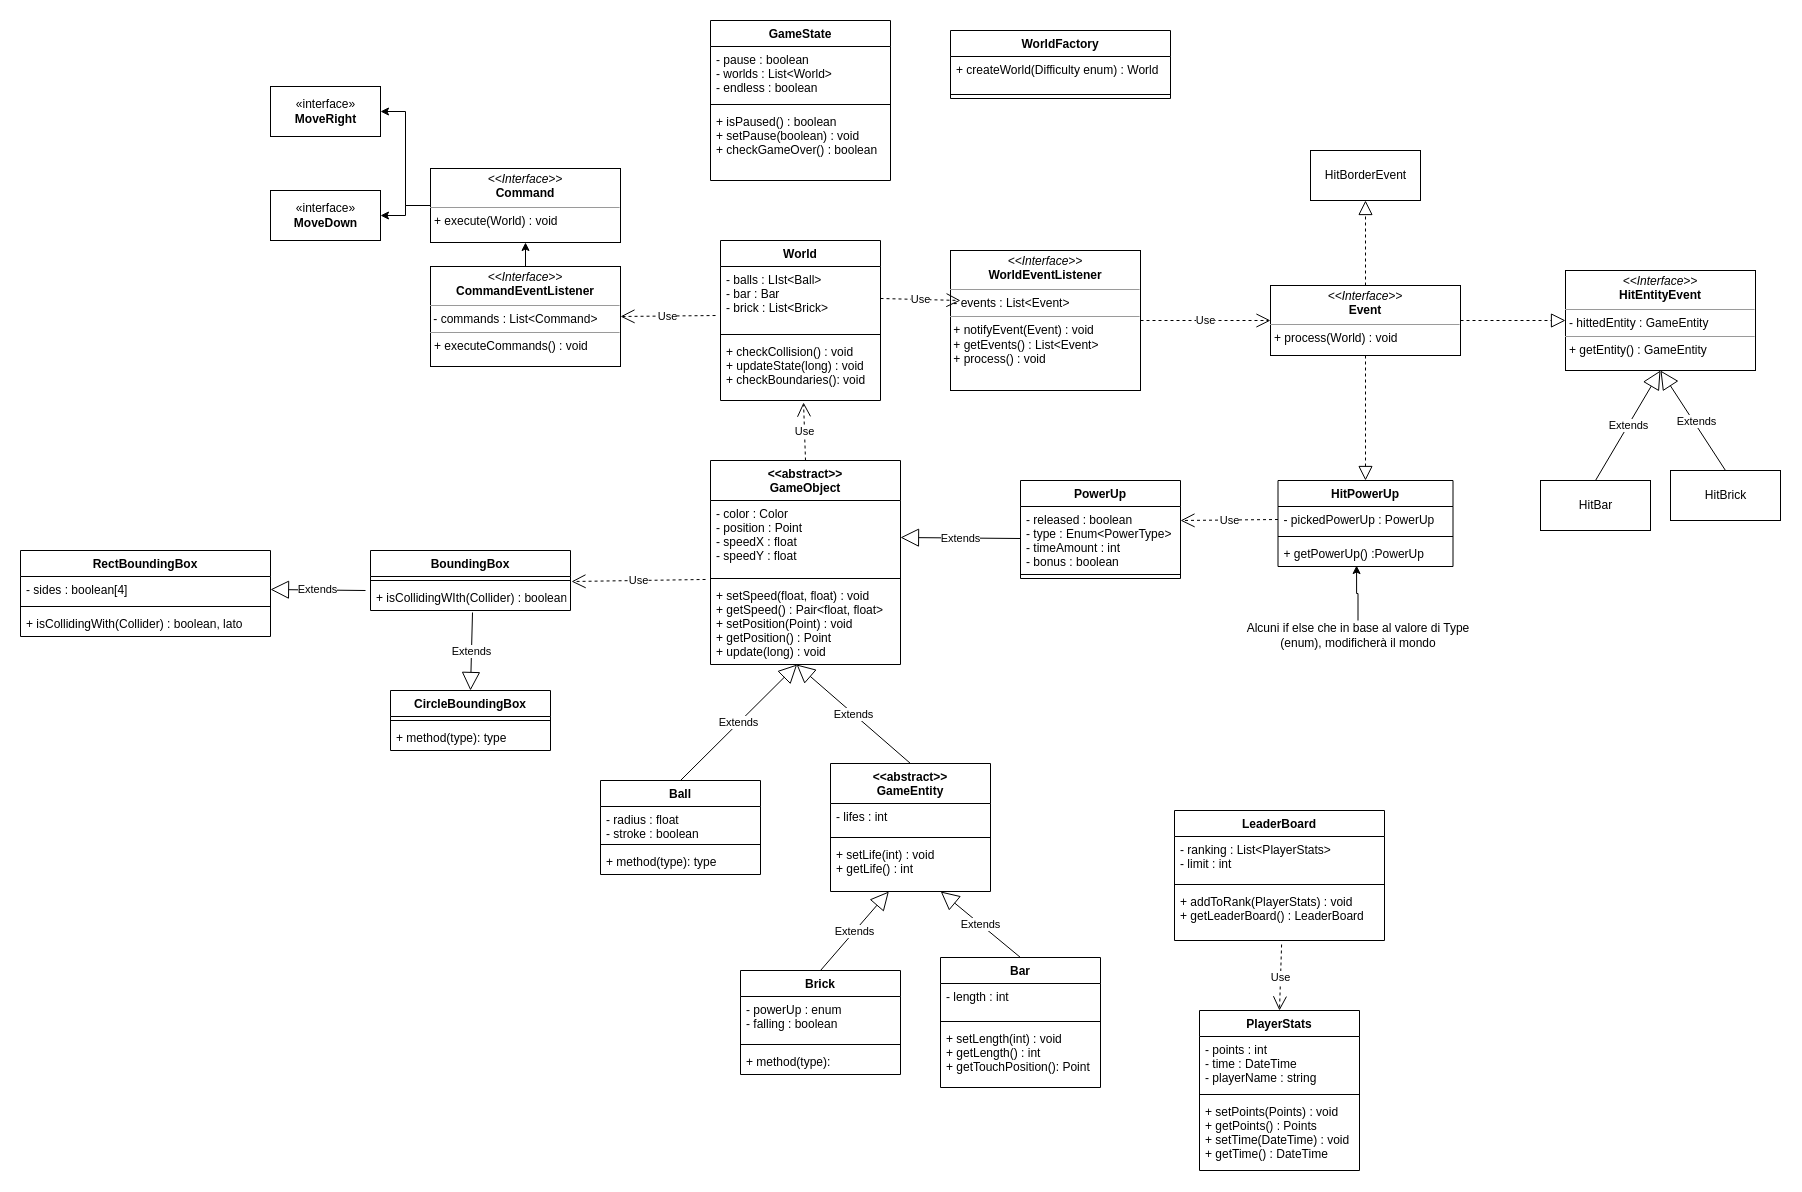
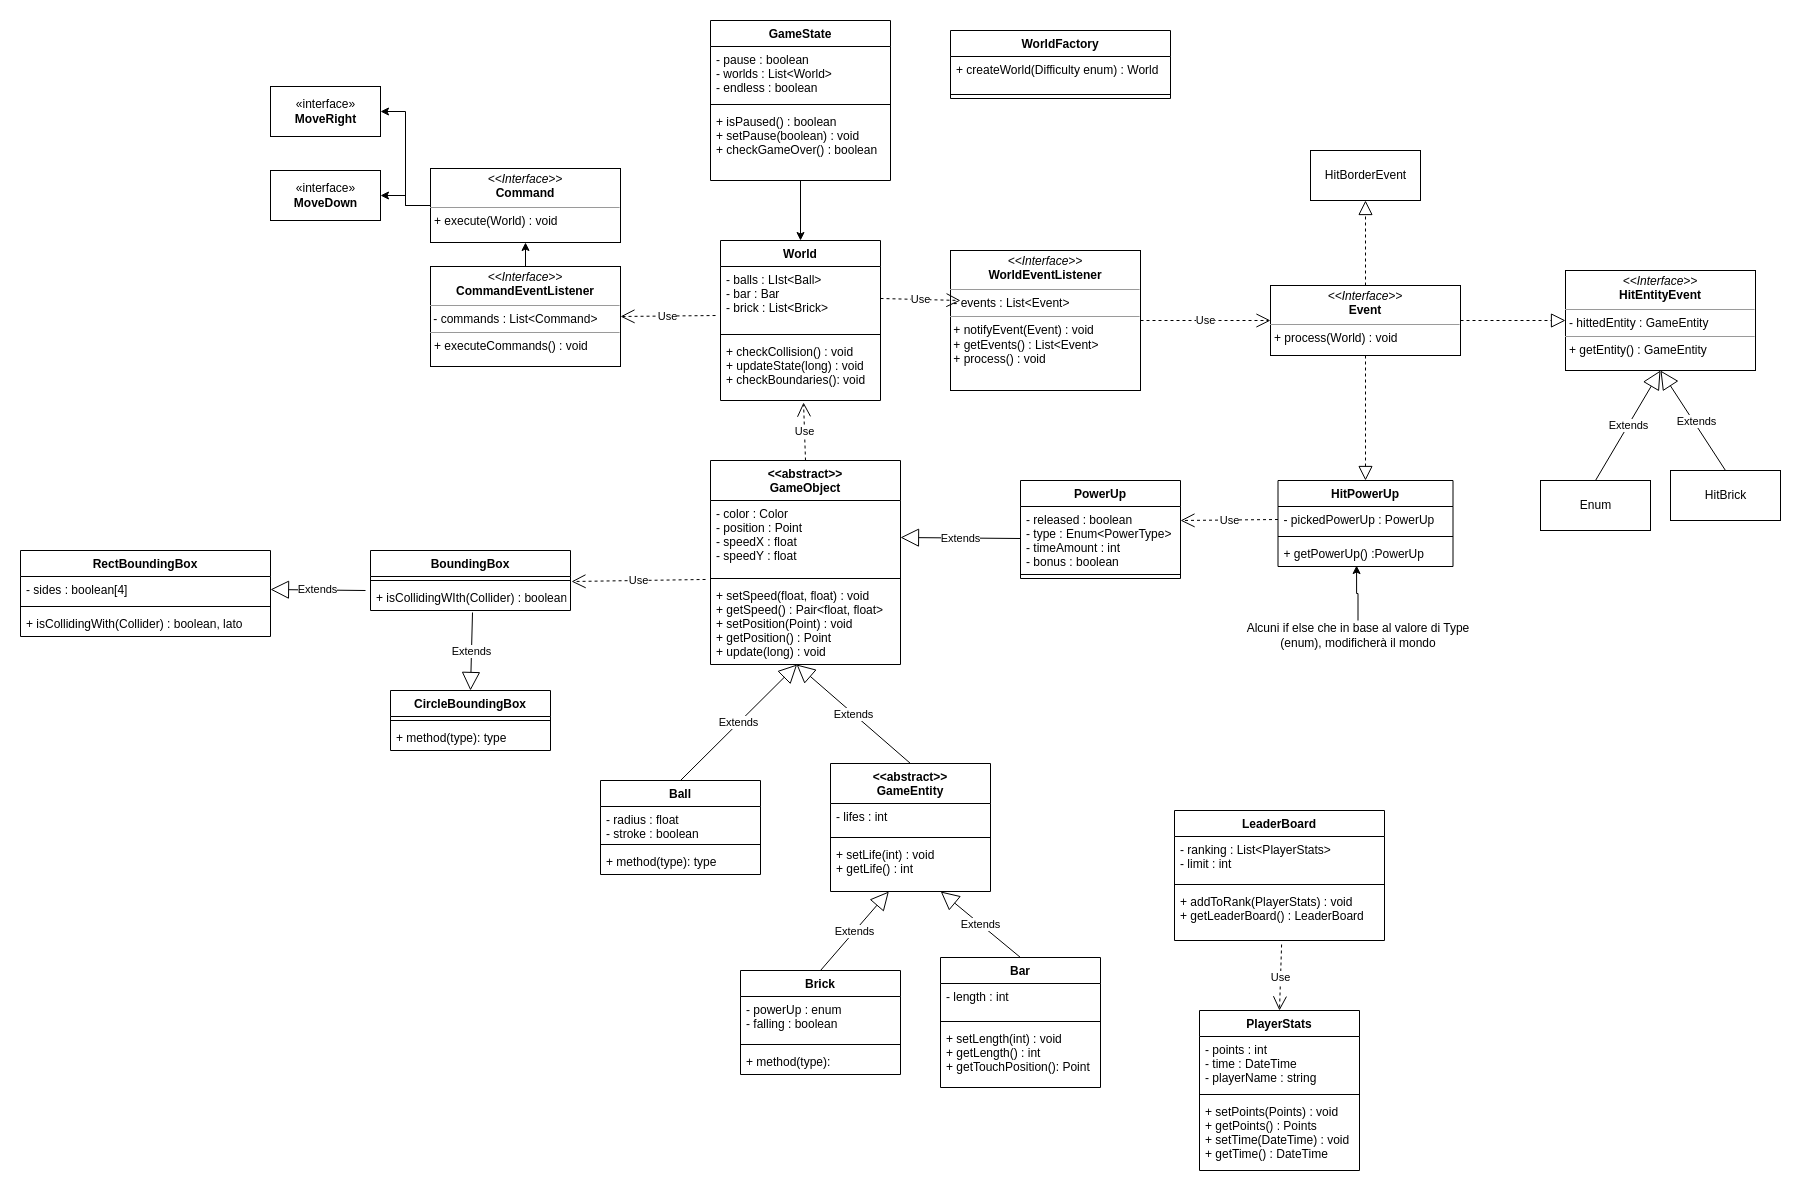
none -> (801, 208)
(326, 216) -> (326, 196)
(1596, 506) -> (1596, 506)
